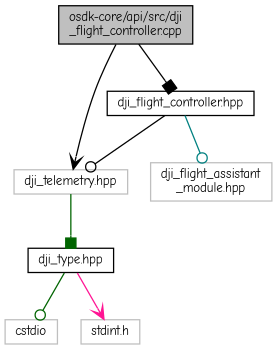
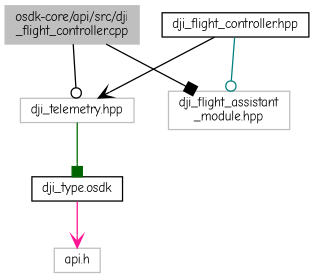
(126, 25) -> (72, 25)
(152, 62) -> (145, 65)
(92, 99) -> (75, 66)
(130, 140) -> (162, 65)
(71, 260) -> (77, 189)
(31, 332) -> none
(110, 332) -> (77, 260)
